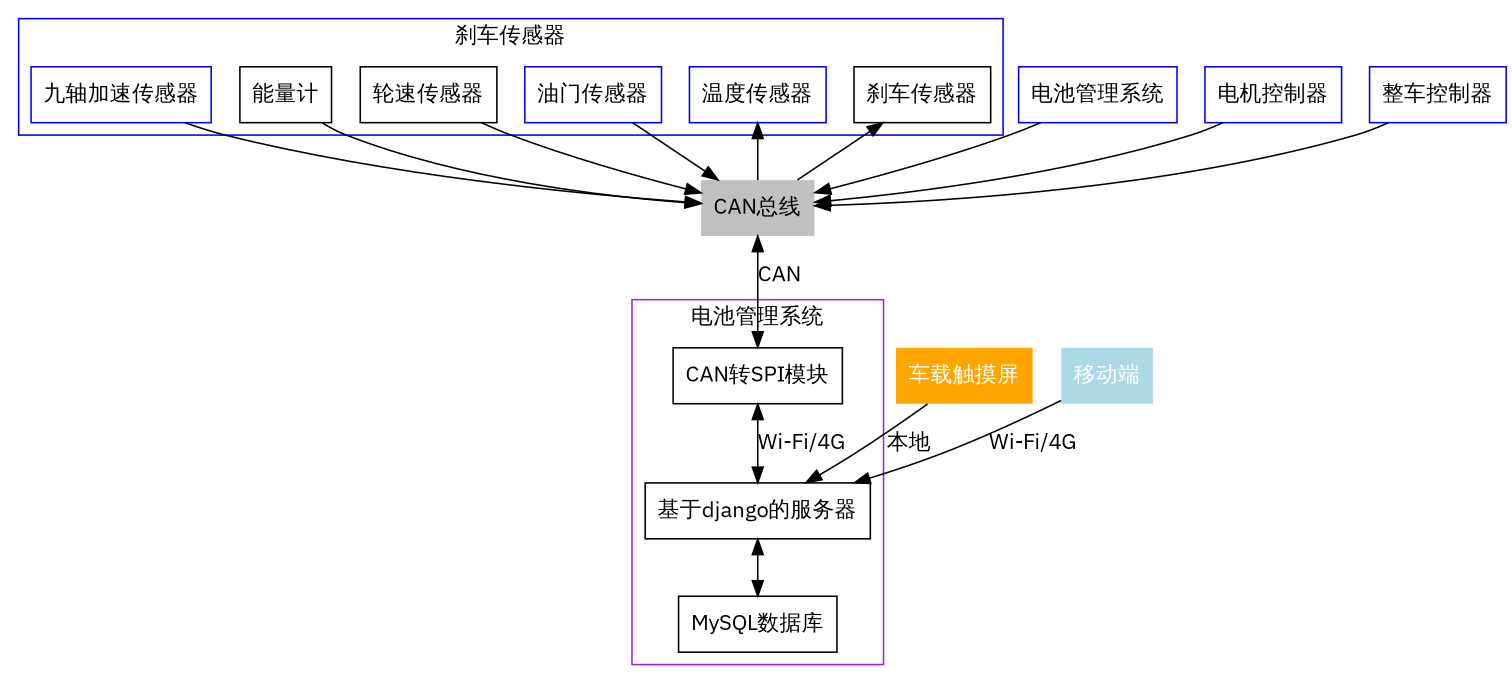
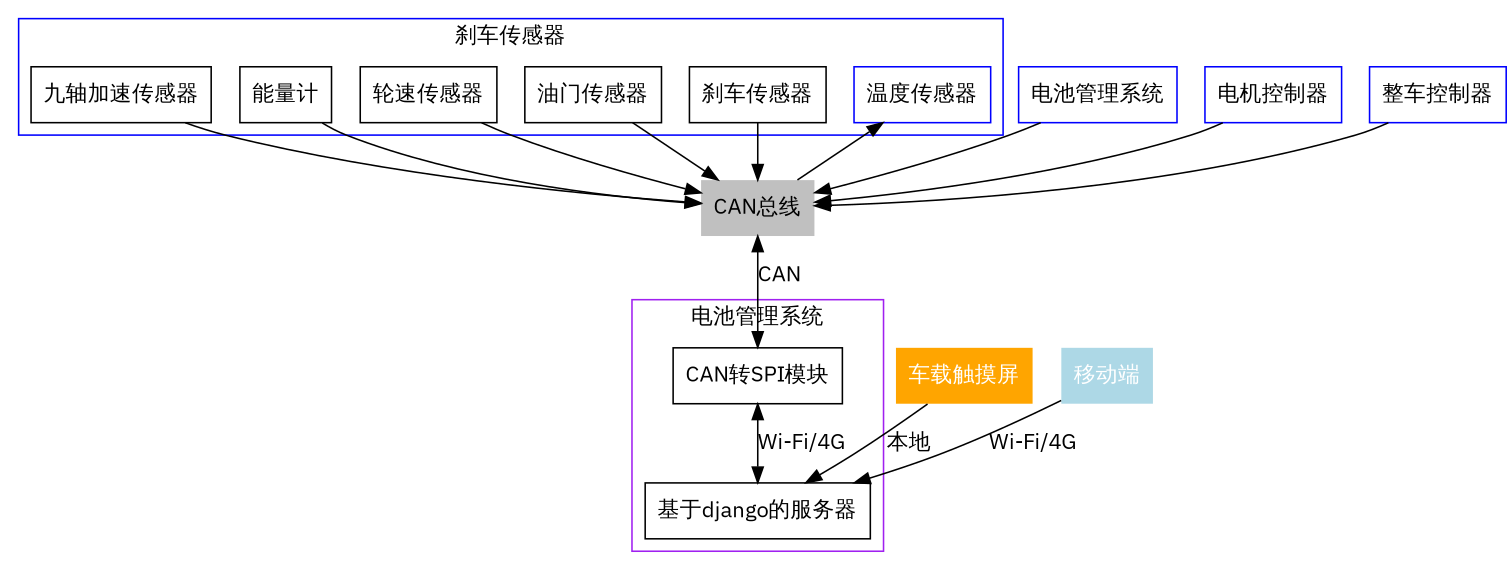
(121, 95) -> (121, 95)
(593, 95) -> (593, 95)
(834, 156) -> (758, 145)
(758, 624) -> none
